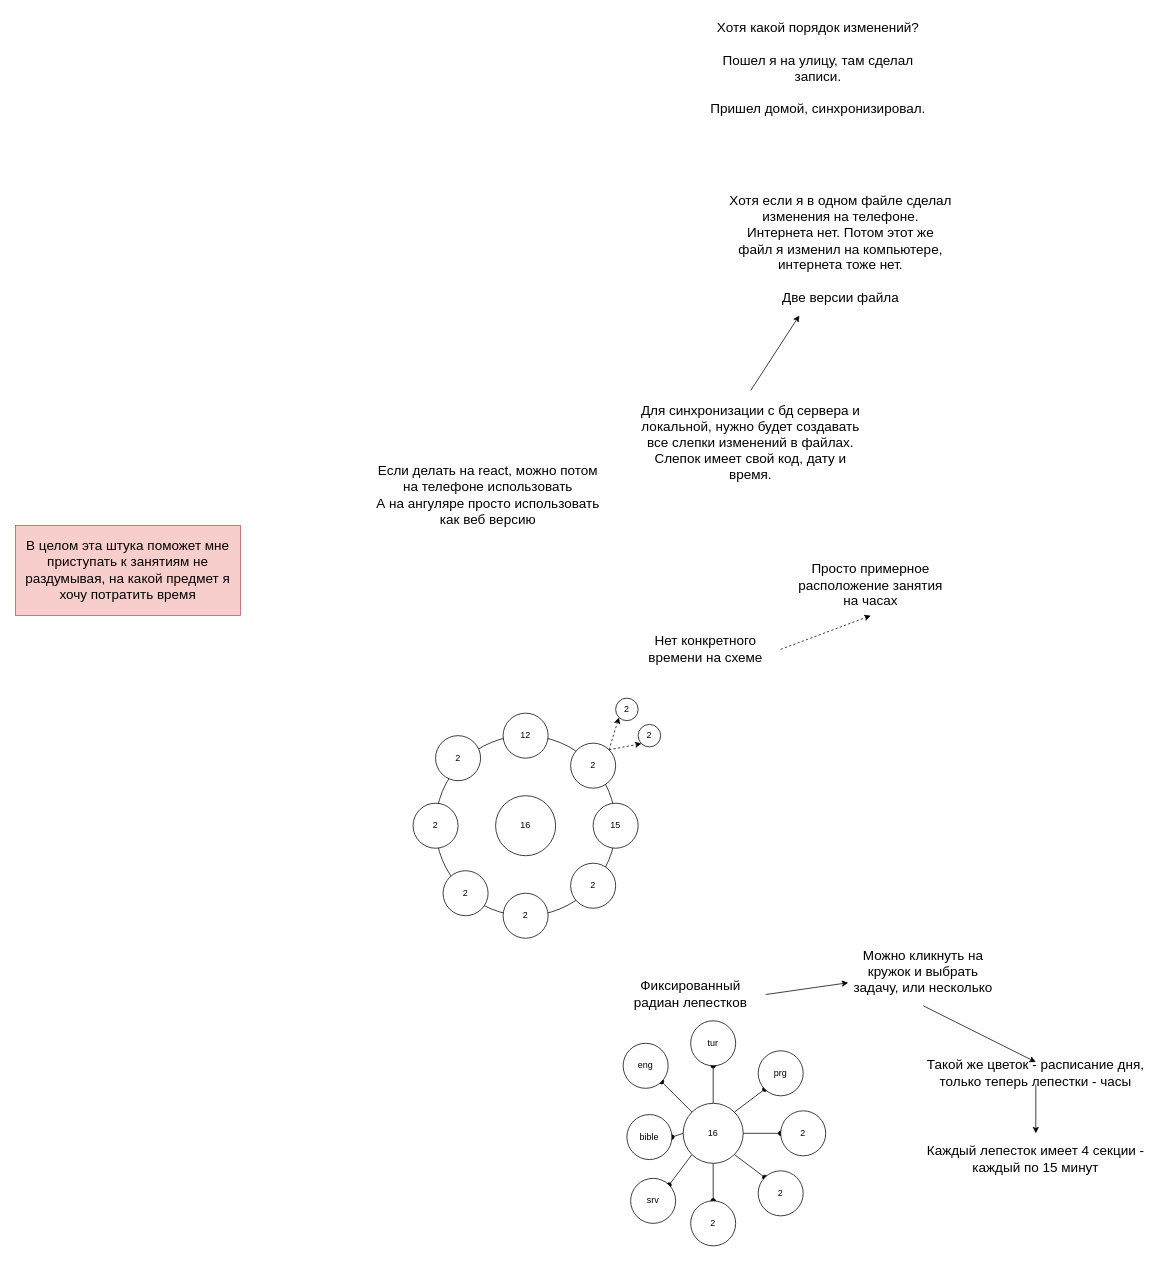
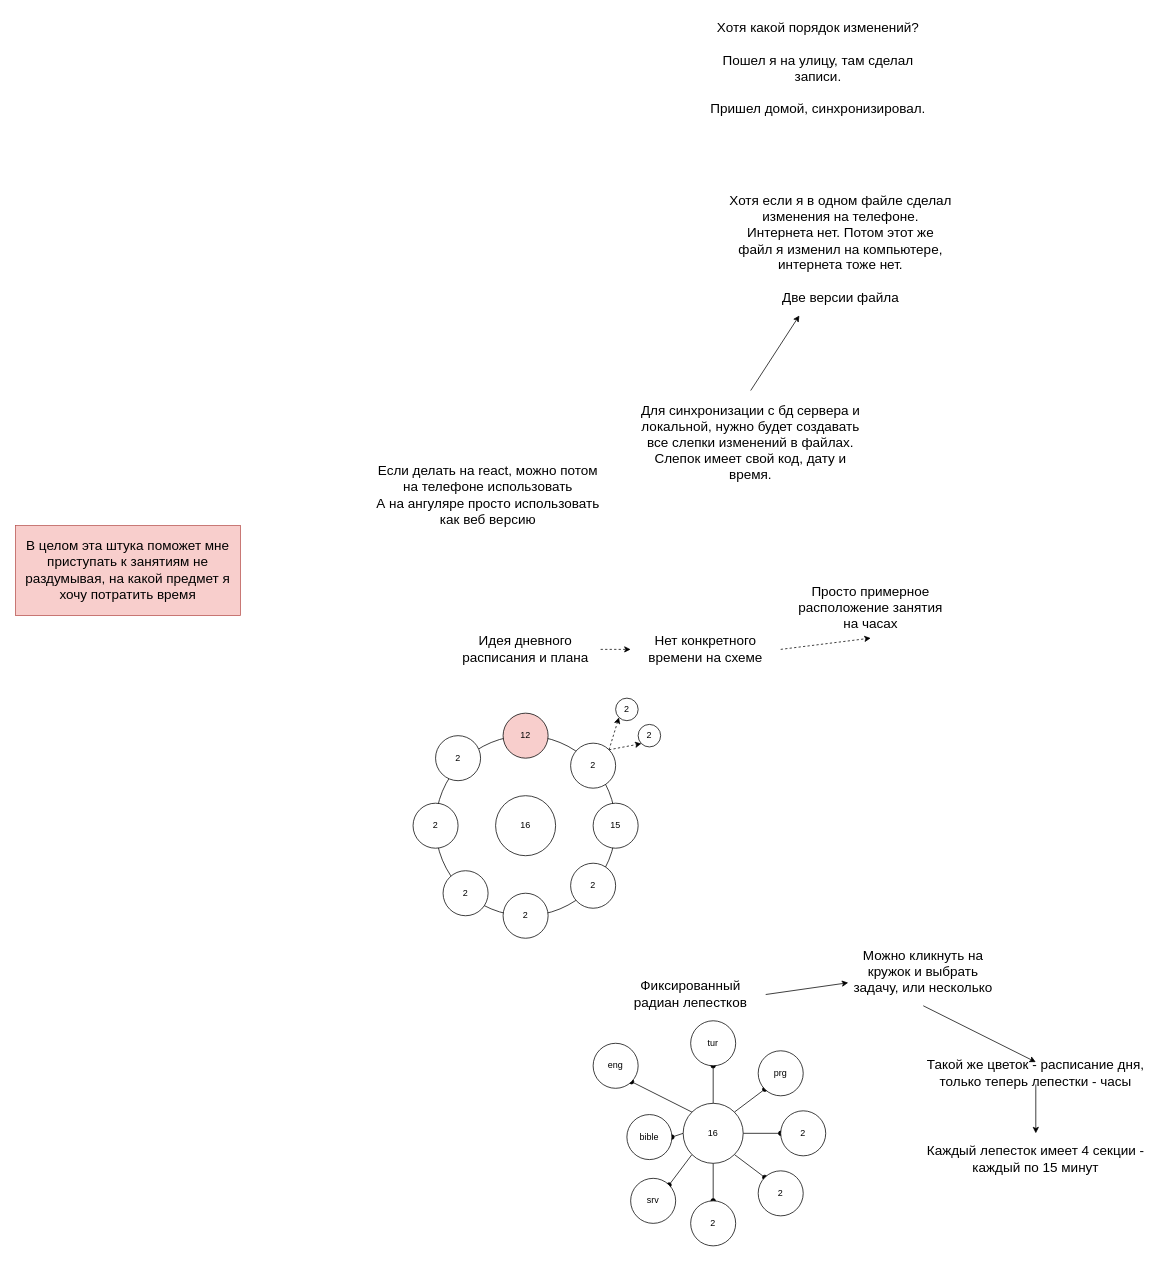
(870, 585) -> (870, 608)
none -> (525, 649)
none -> (612, 649)
(525, 735) -> (525, 735)
(645, 1065) -> (615, 1065)
